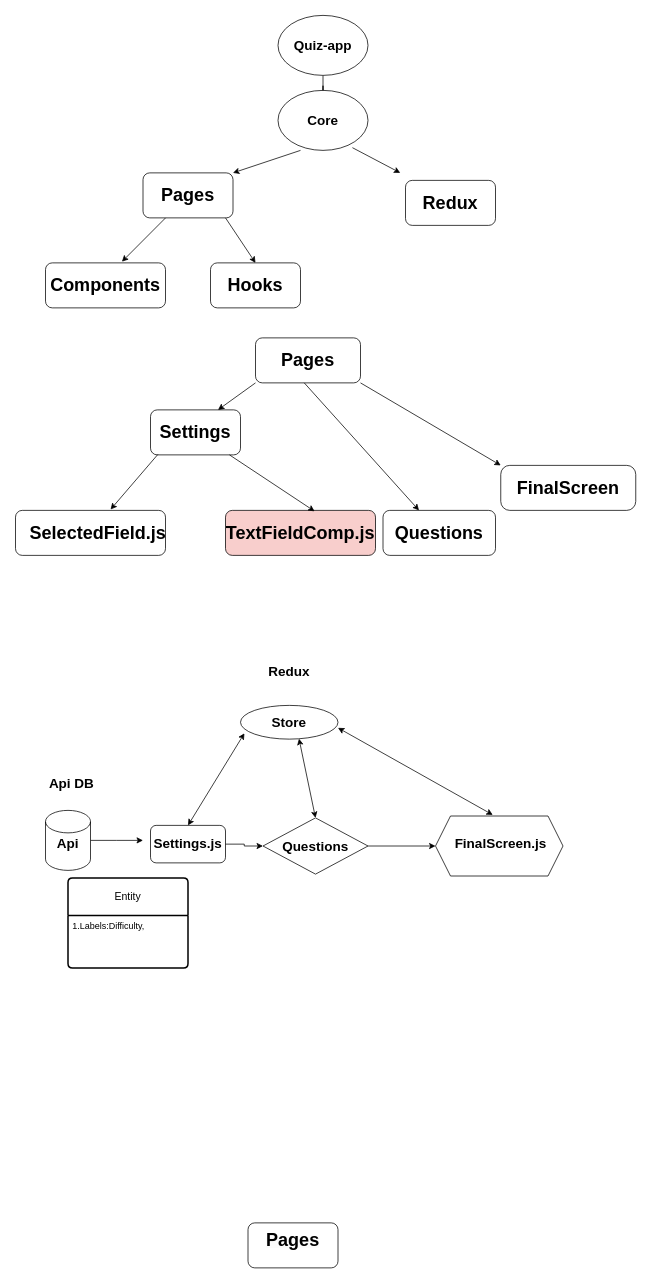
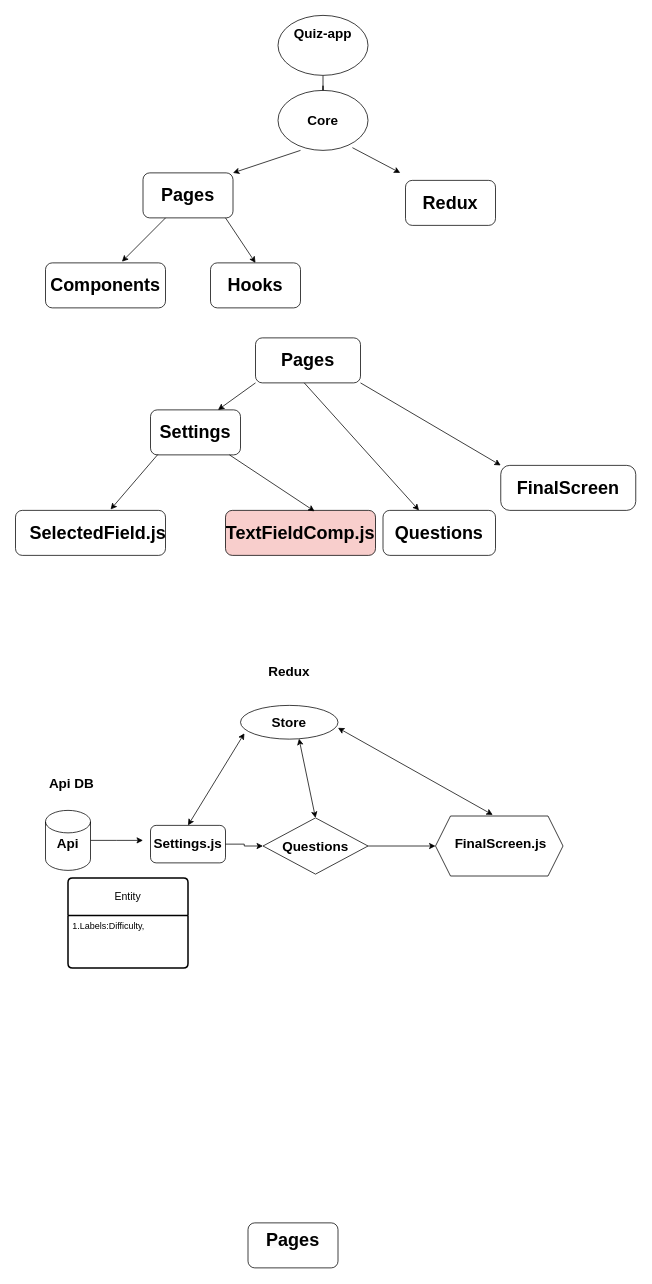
(323, 45) -> (323, 34)
